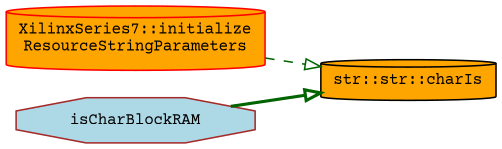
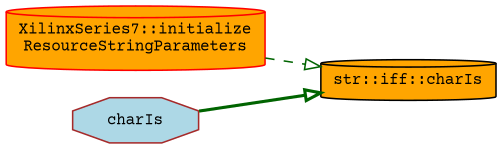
(408, 80) -> (408, 80)
(136, 120) -> (136, 120)
